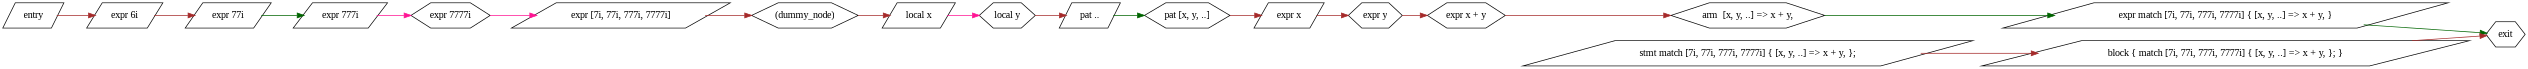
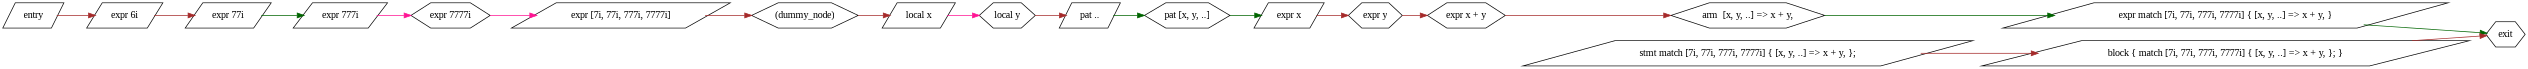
(1242, 15) -> (1242, 15)
